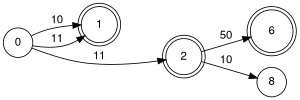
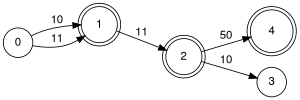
(272, 31) -> (272, 31)
(94, 64) -> (138, 39)
(272, 82) -> (272, 82)
